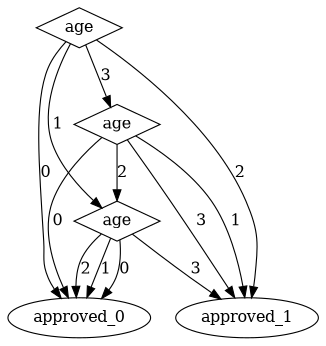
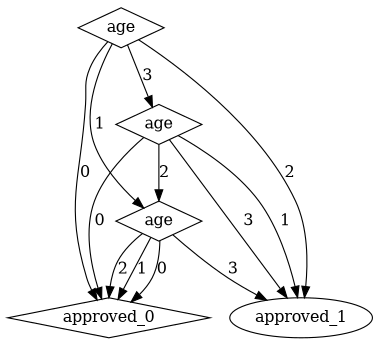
(79, 318) -> (109, 318)
